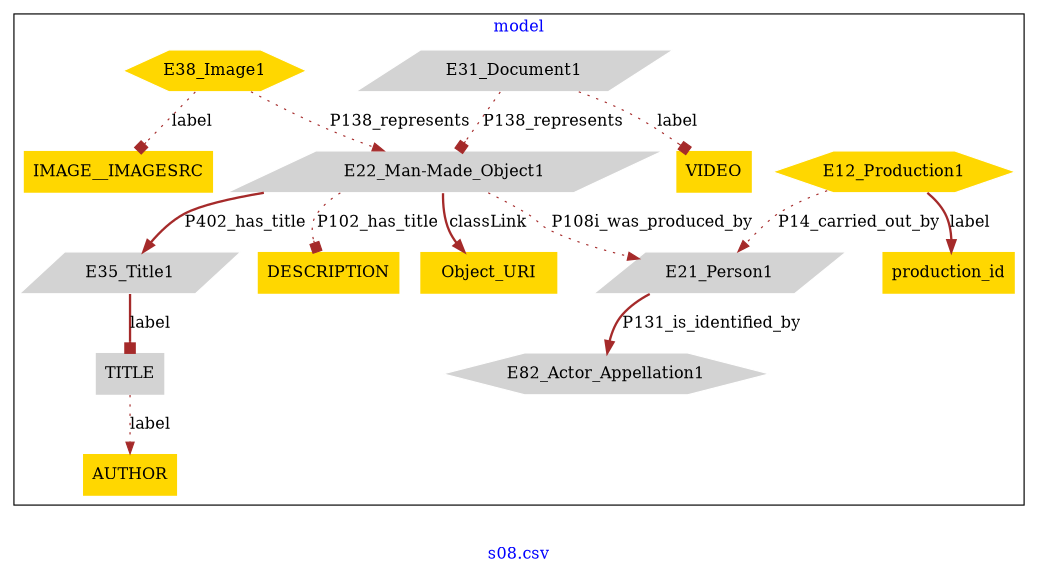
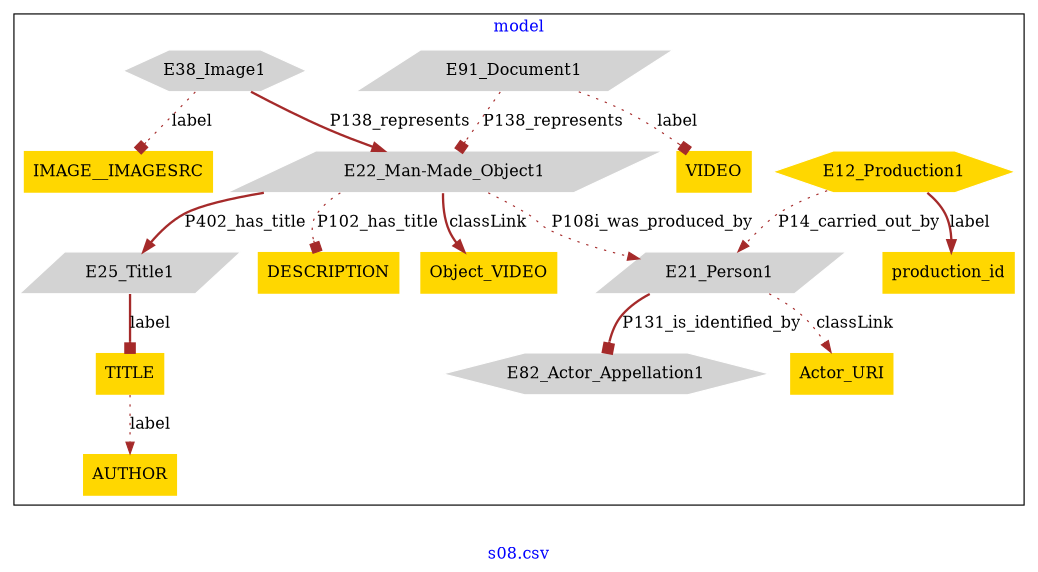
(215, 71) -> (215, 71)
(514, 71) -> (514, 71)
(311, 122) -> (311, 122)
(130, 273) -> (130, 273)
(489, 273) -> (489, 273)
(624, 313) -> (624, 313)
(130, 374) -> (130, 374)
none -> (842, 374)
